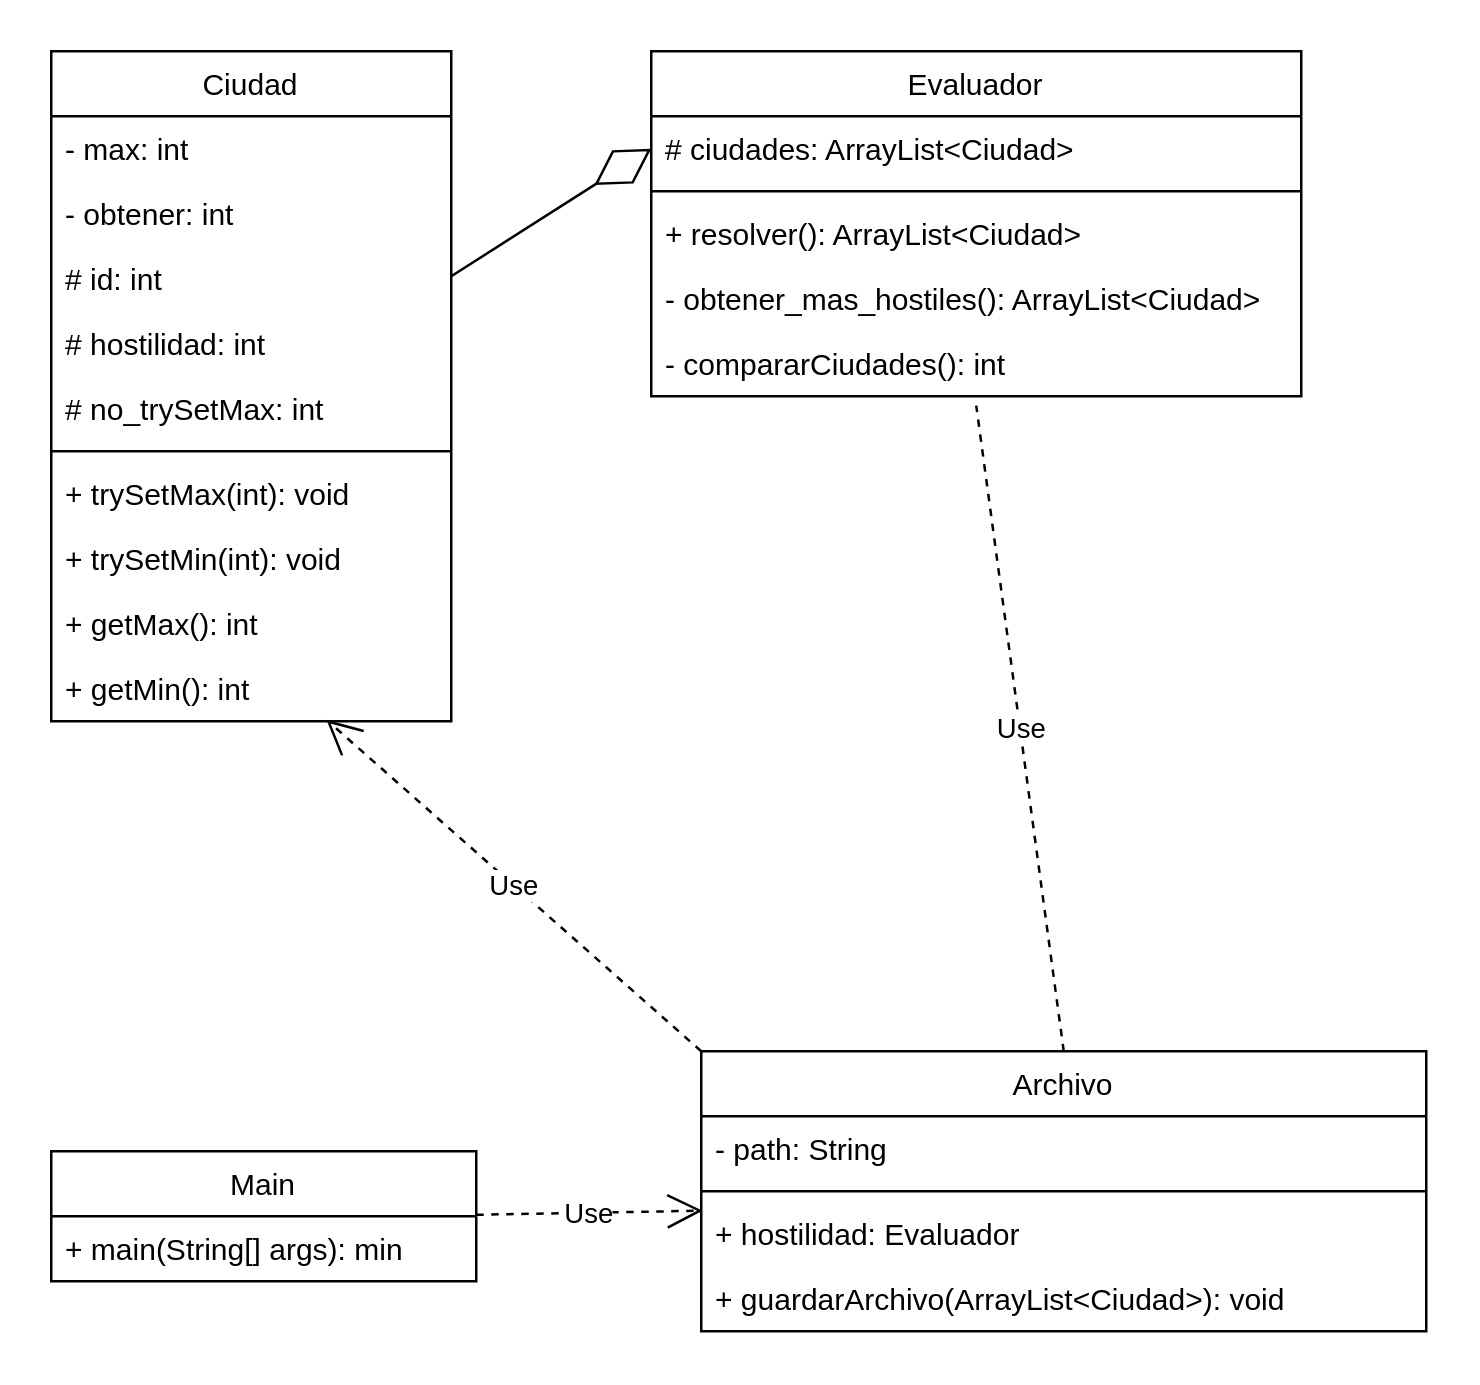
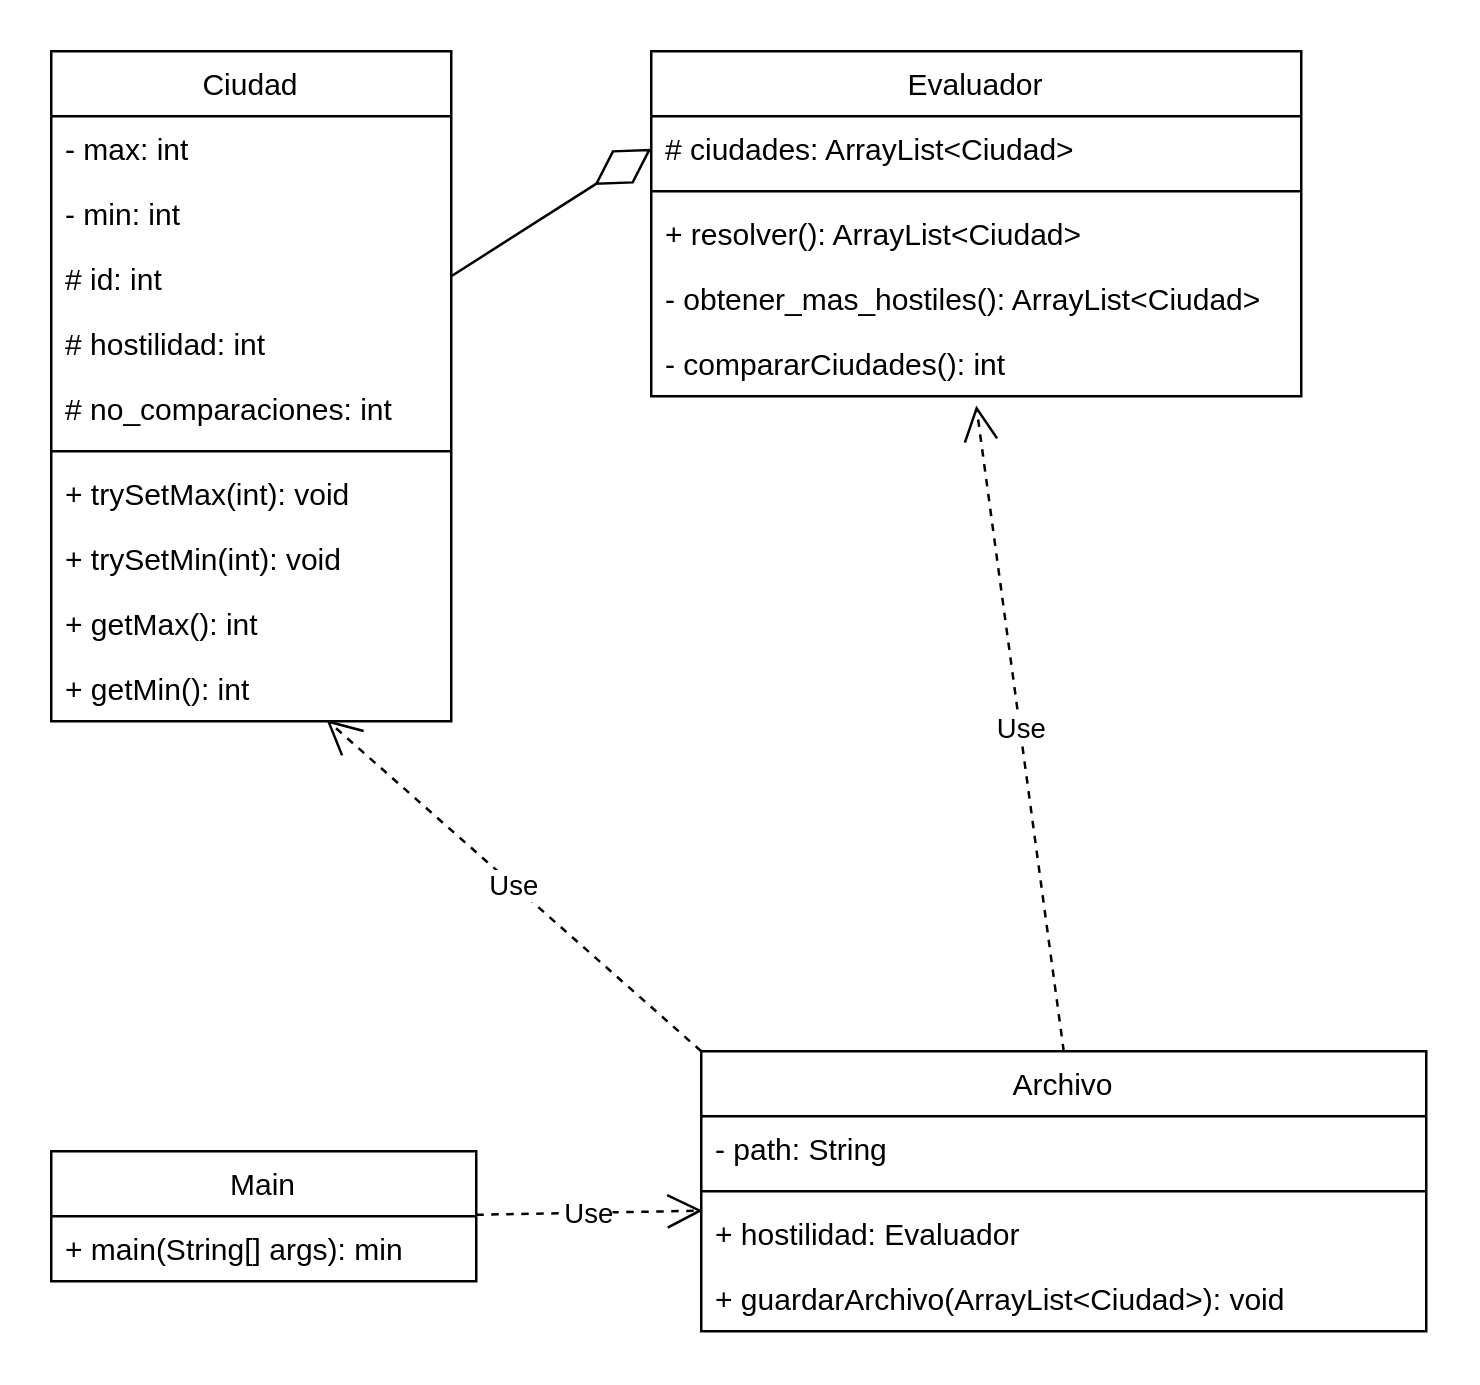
(167, 215) -> (130, 215)
(209, 410) -> (239, 410)
(977, 412) -> (977, 414)
